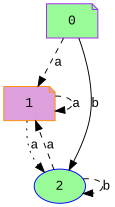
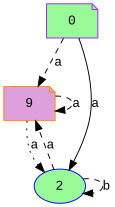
(29, 104) -> (29, 104)
(95, 104) -> (95, 104)
